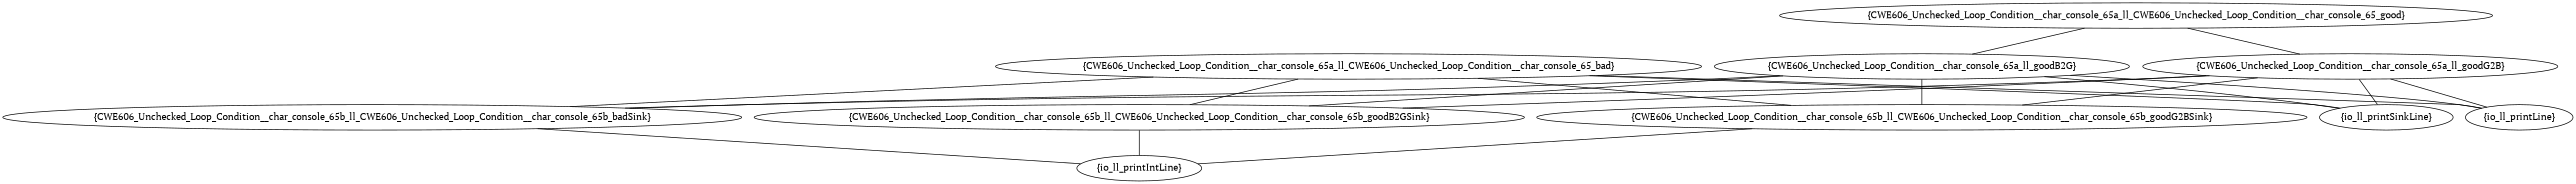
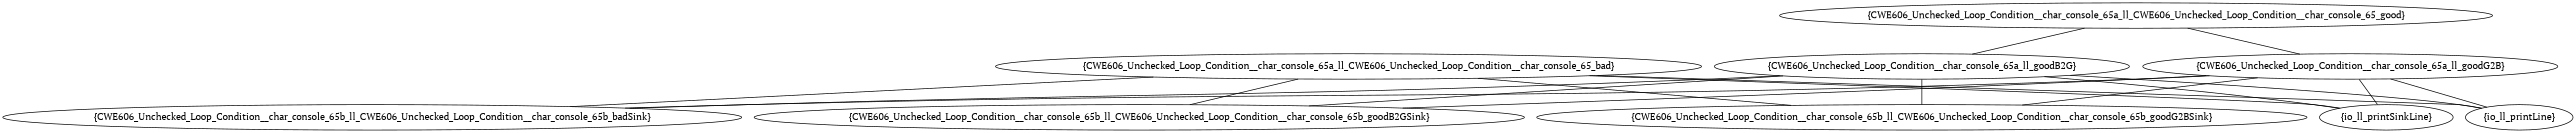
(1139, 168) -> none
